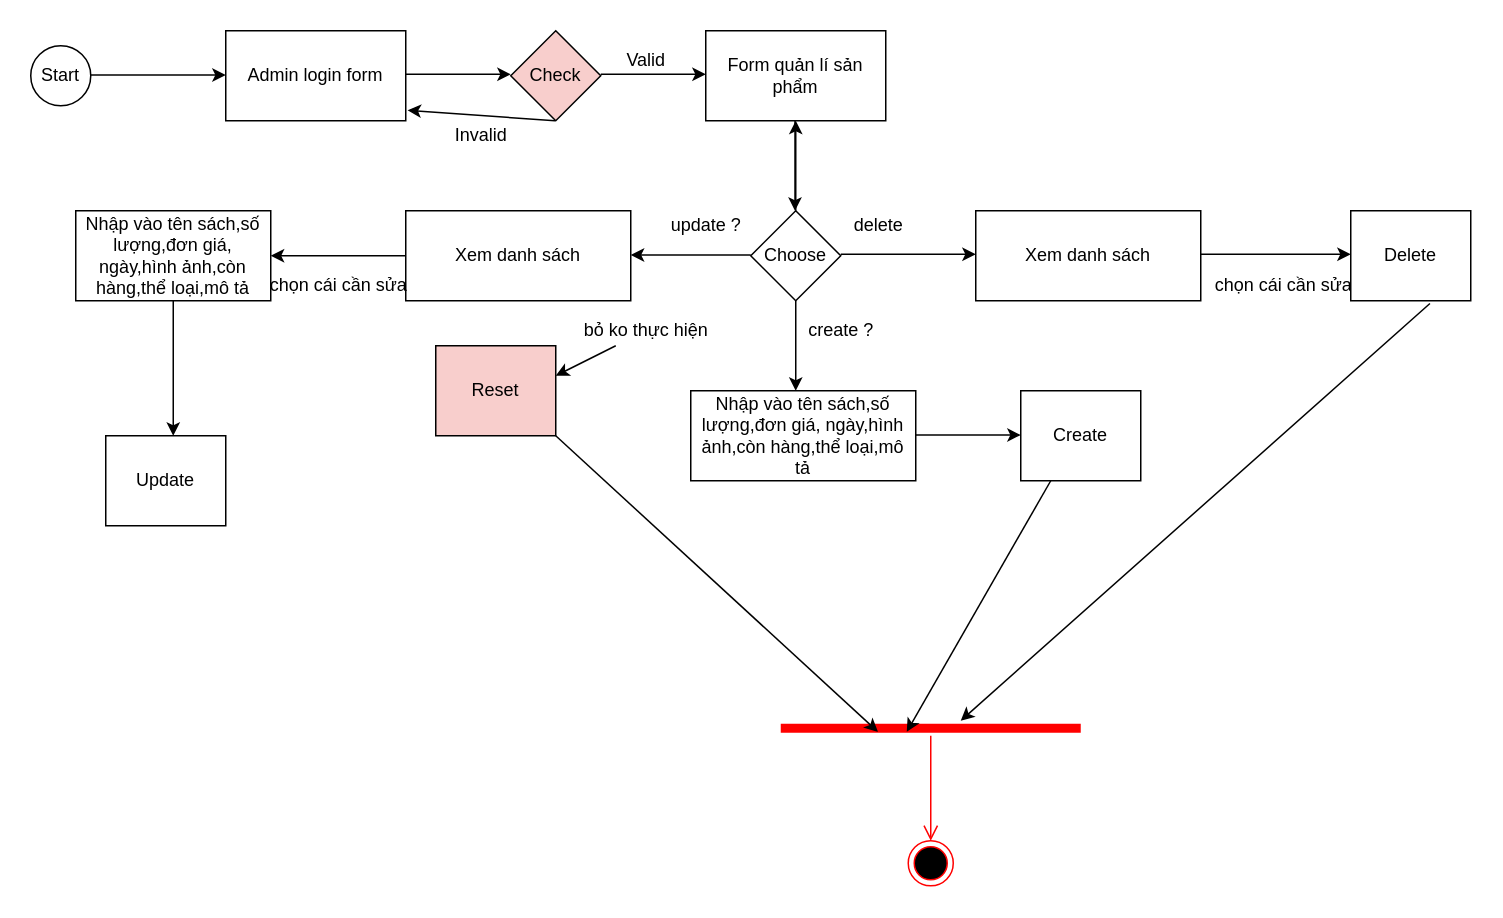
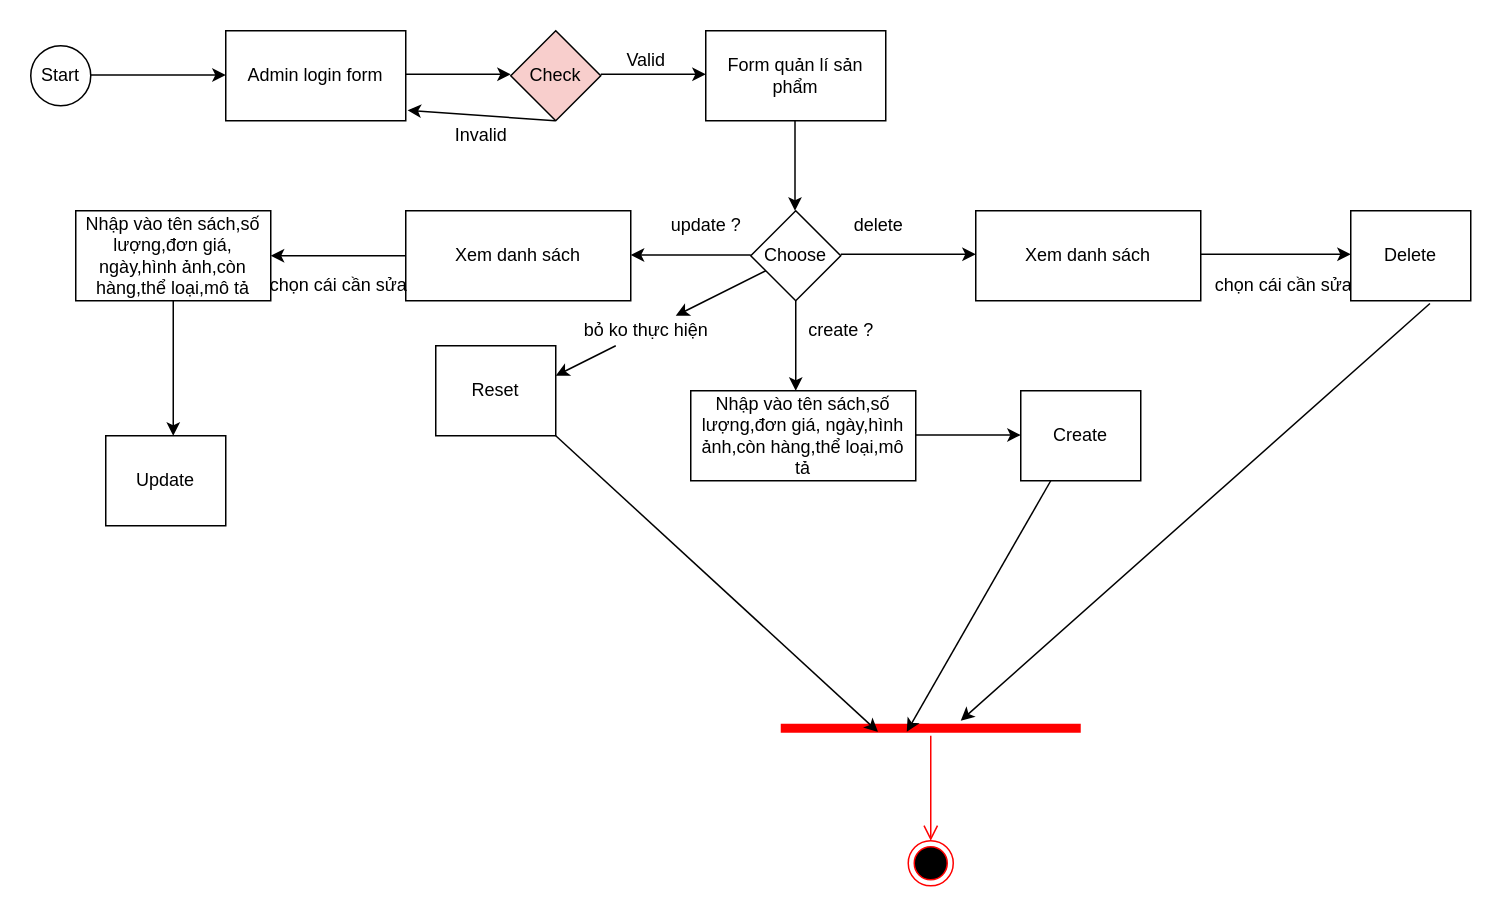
(796, 209) -> (725, 291)
(496, 391) -> (496, 391)
